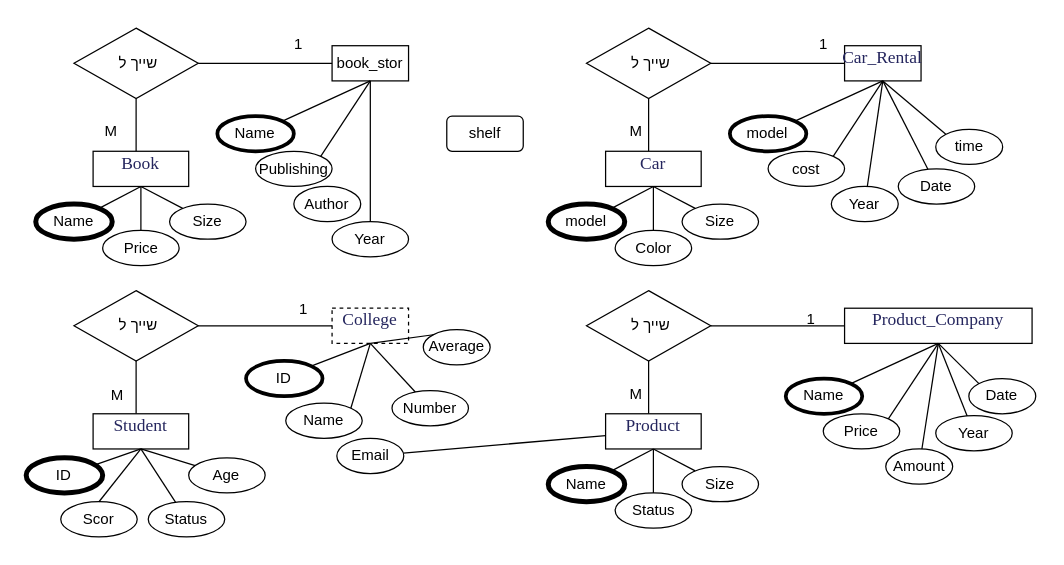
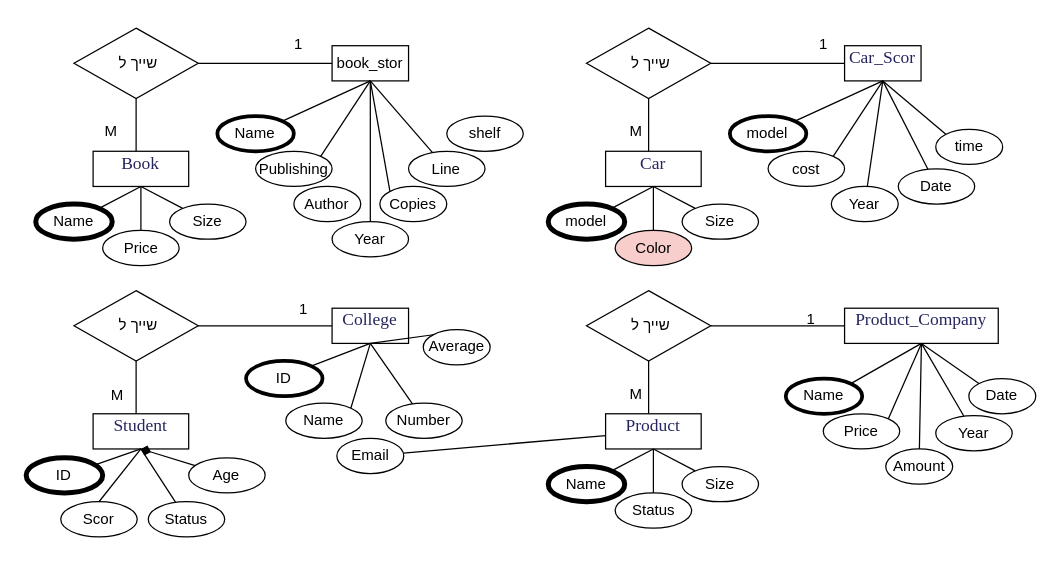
(883, 63) -> (883, 63)
none -> (402, 117)
(485, 134) -> (485, 134)
none -> (381, 140)
none -> (447, 169)
none -> (413, 204)
(653, 248) -> (653, 248)
(370, 326) -> (370, 326)
(938, 326) -> (921, 326)
(430, 408) -> (424, 421)
(148, 451) -> (151, 452)
